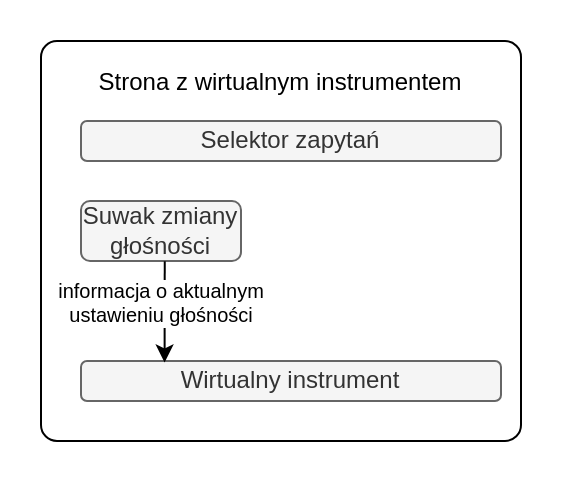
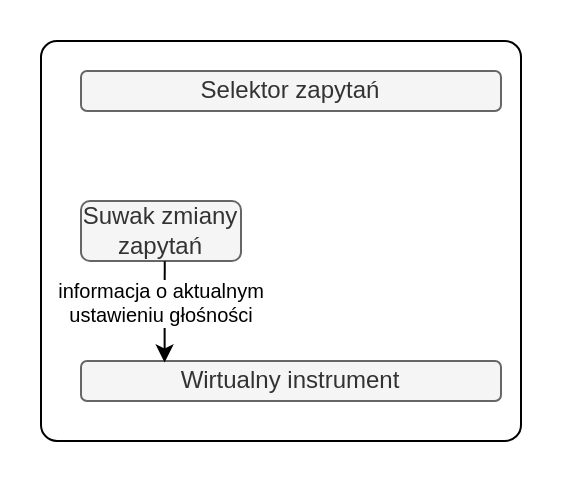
(291, 141) -> (291, 91)
(161, 231) -> (161, 231)
